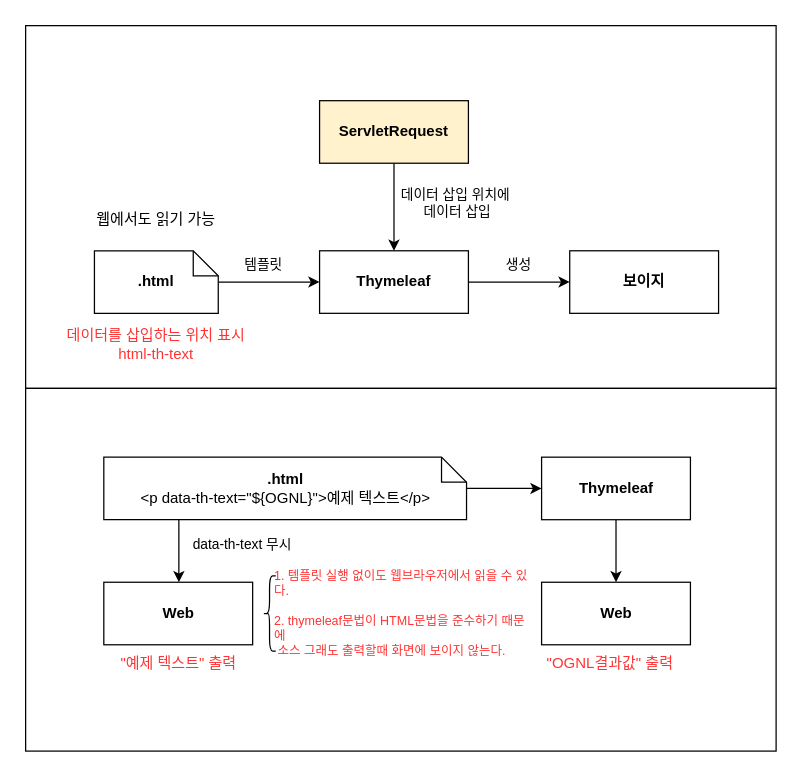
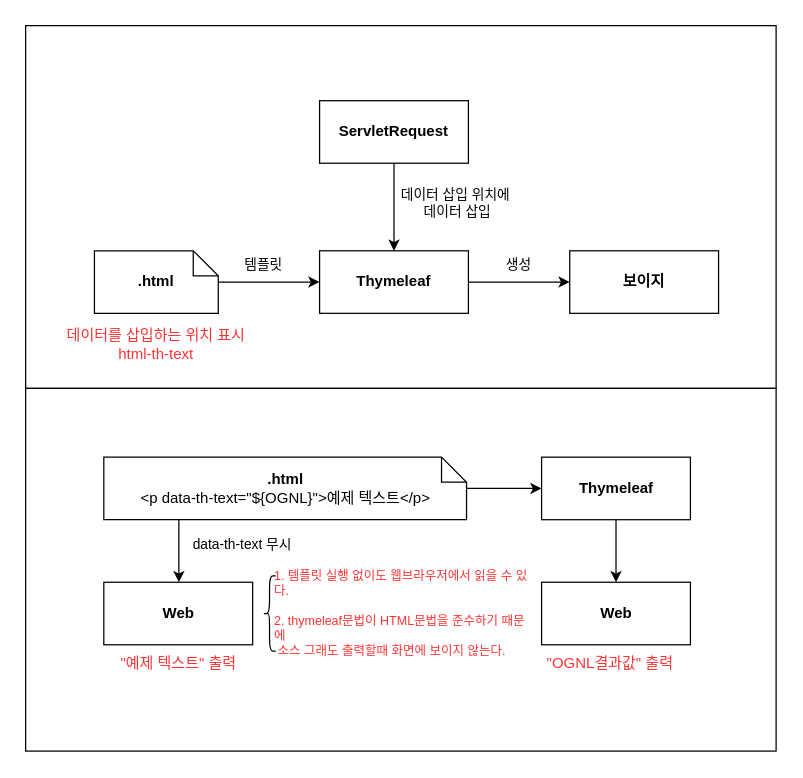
(394, 132) -> (394, 132)
(156, 219) -> none
